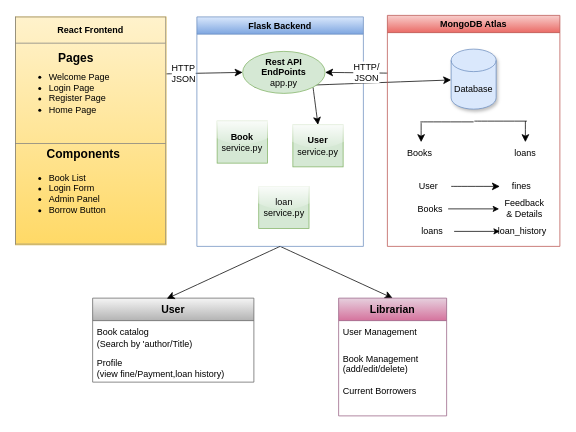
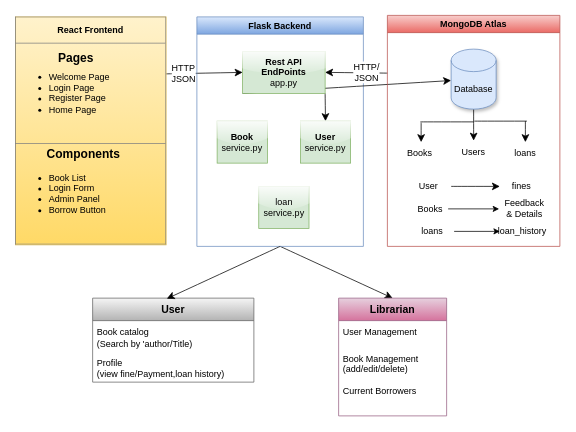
(284, 72) -> (284, 72)
none -> (474, 118)
(318, 146) -> (326, 142)
none -> (474, 152)
